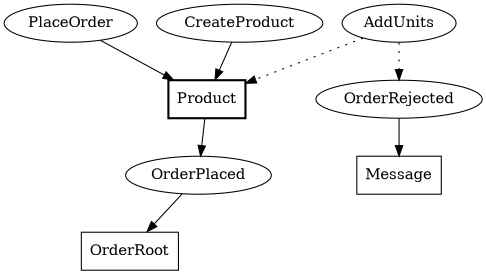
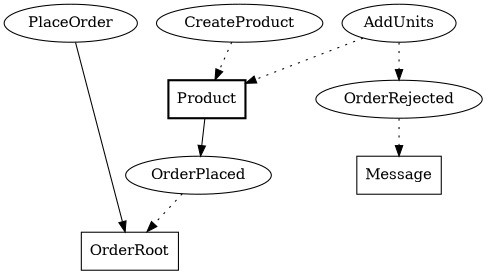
(226, 56) -> (226, 56)
(132, 58) -> (99, 132)
(399, 132) -> (399, 132)
(168, 209) -> (168, 209)
